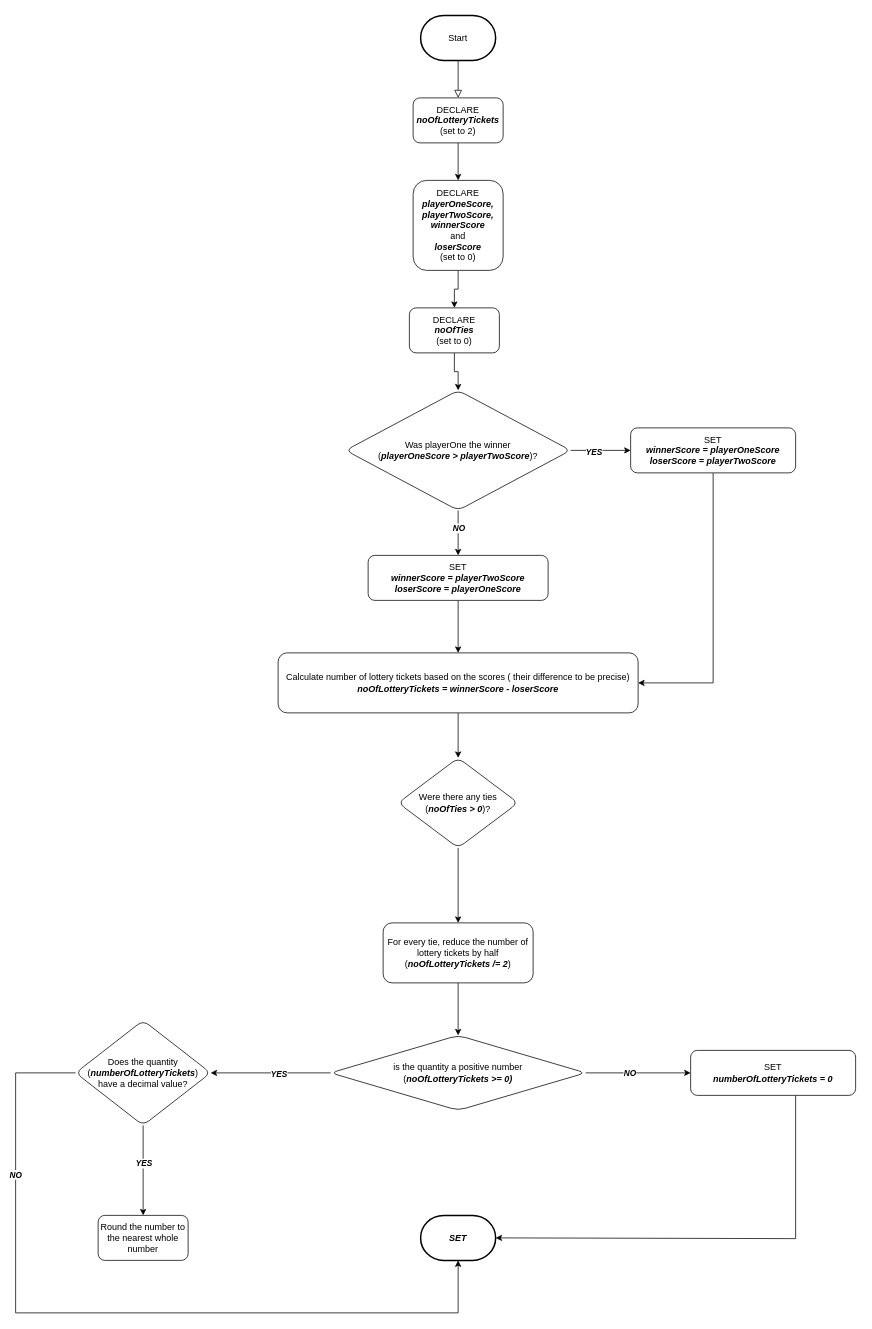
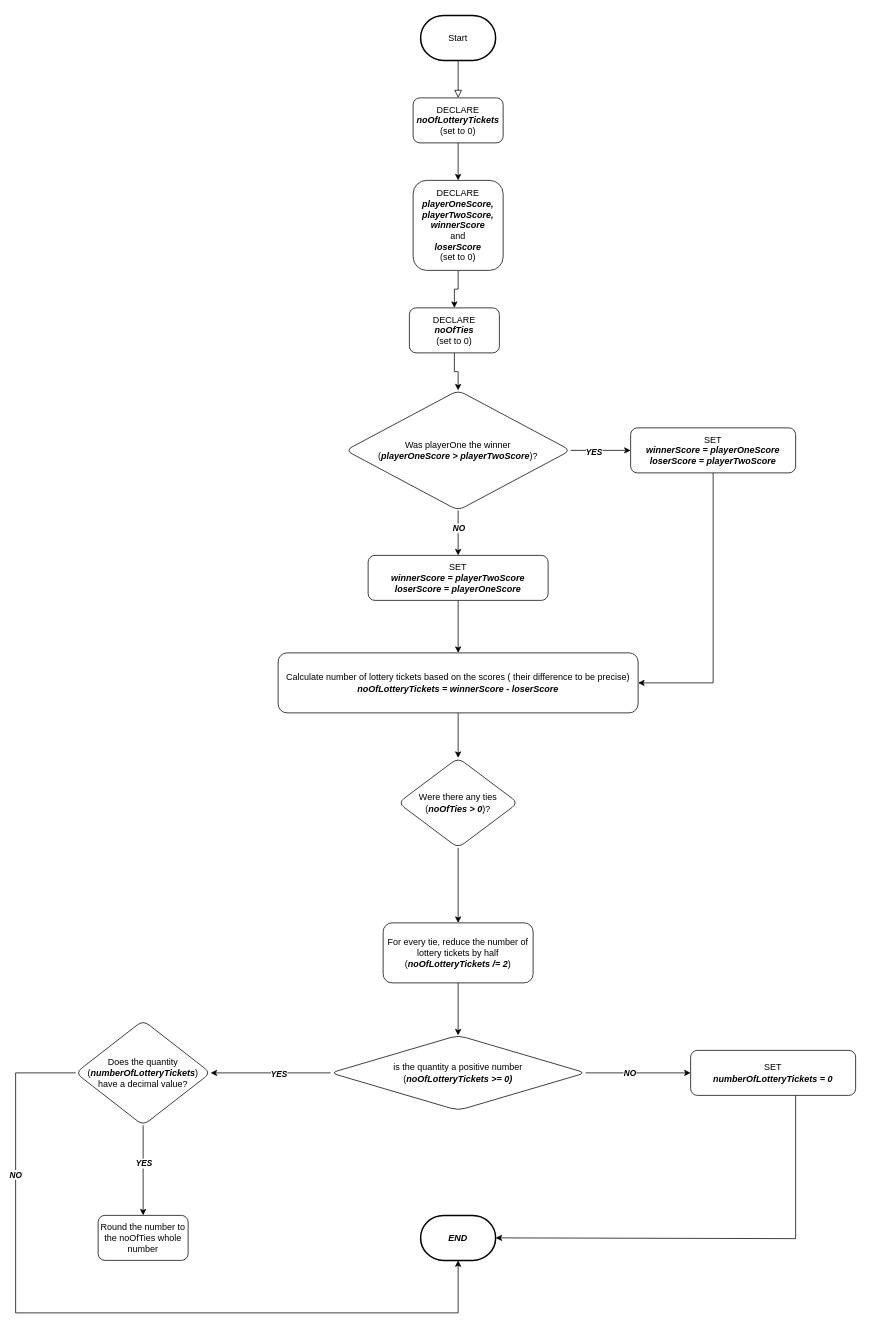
(458, 120) -> (458, 120)
(143, 1238) -> (143, 1238)
(458, 1238) -> (458, 1238)
